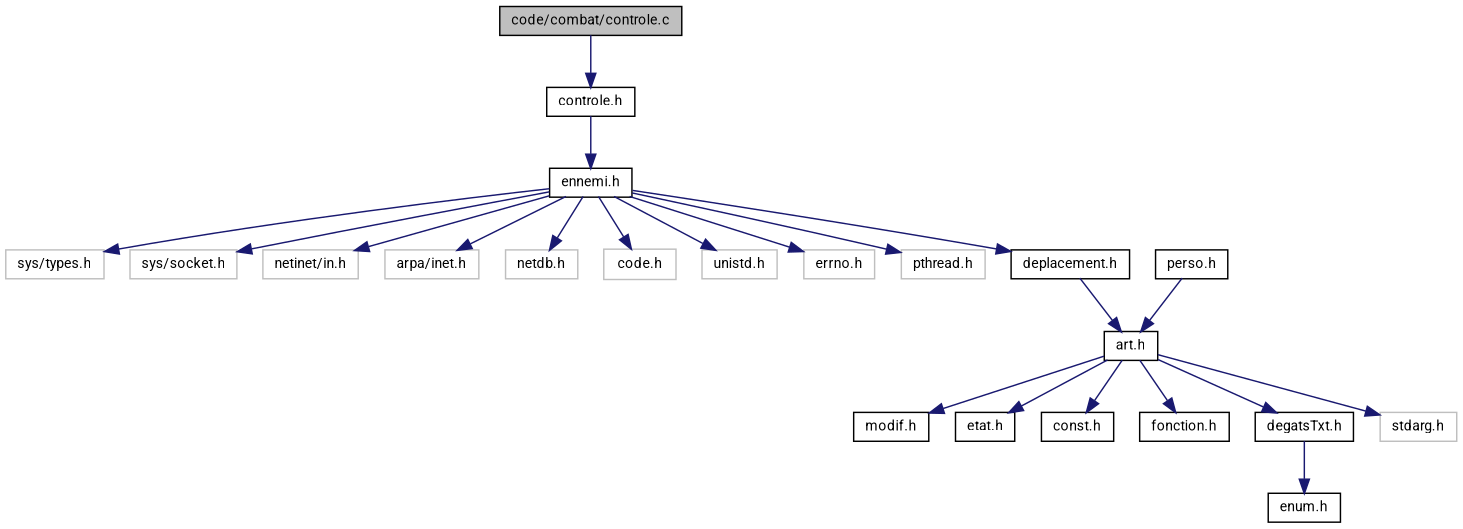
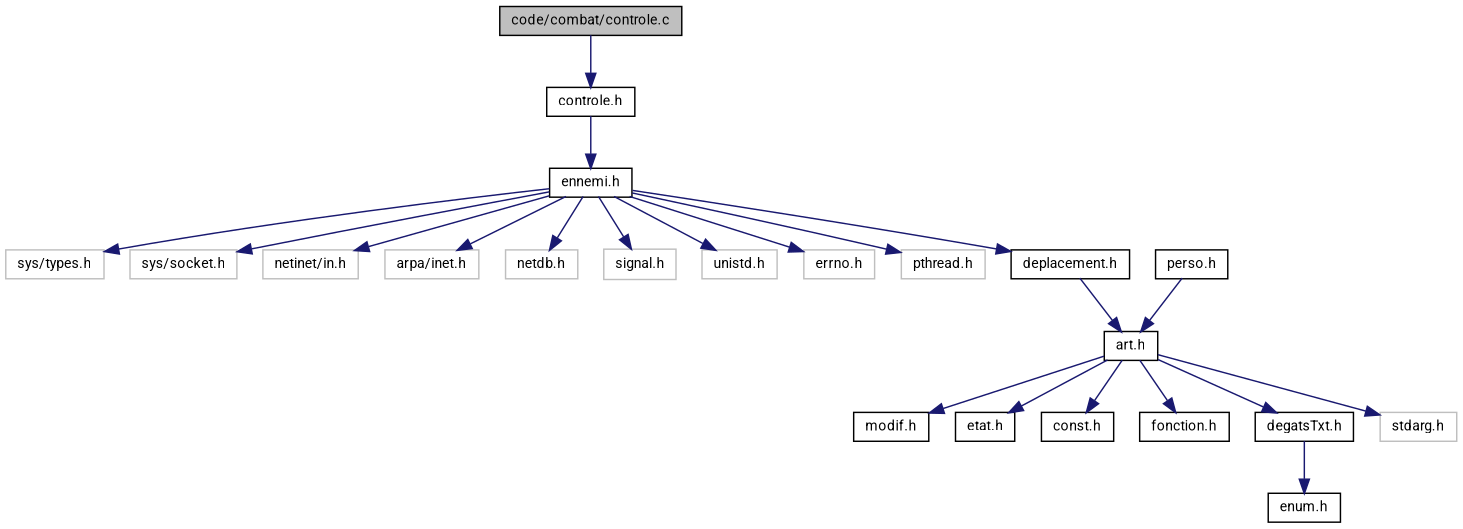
(640, 264) -> (640, 264)
